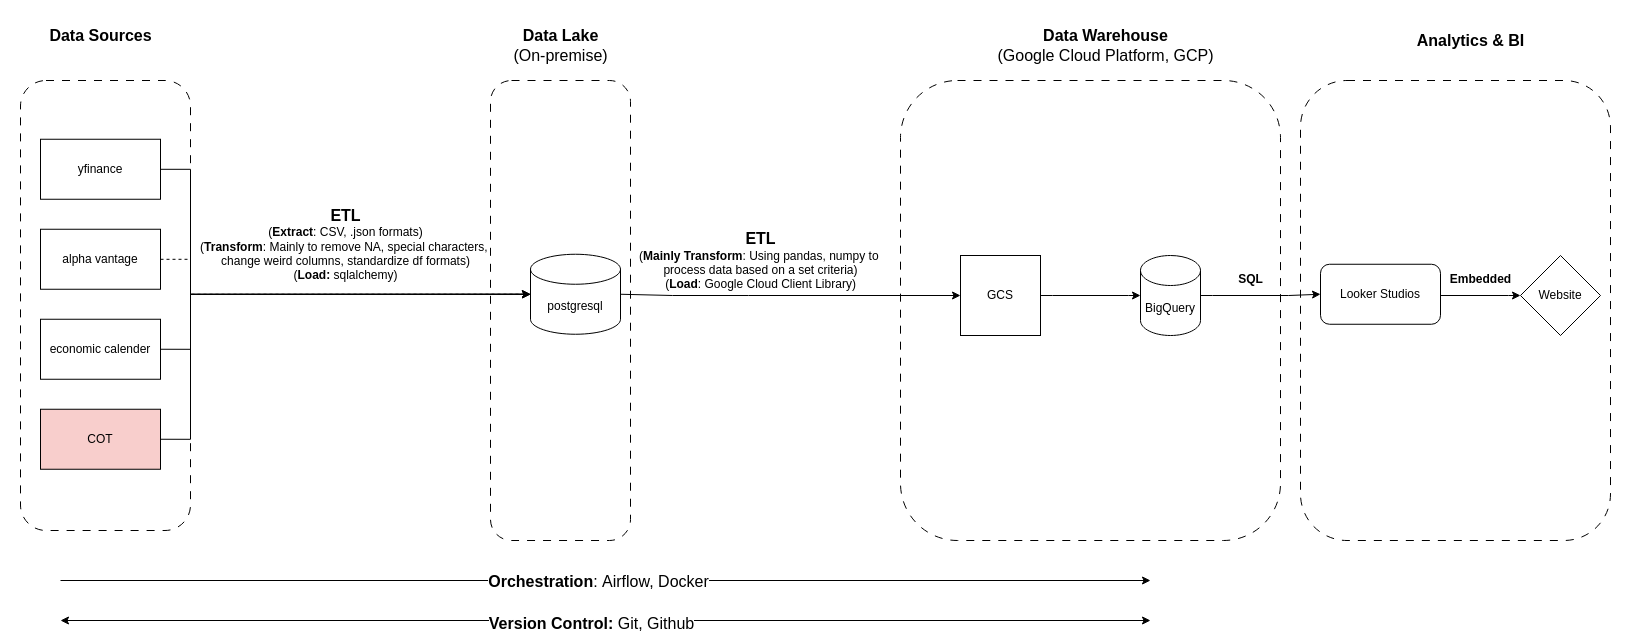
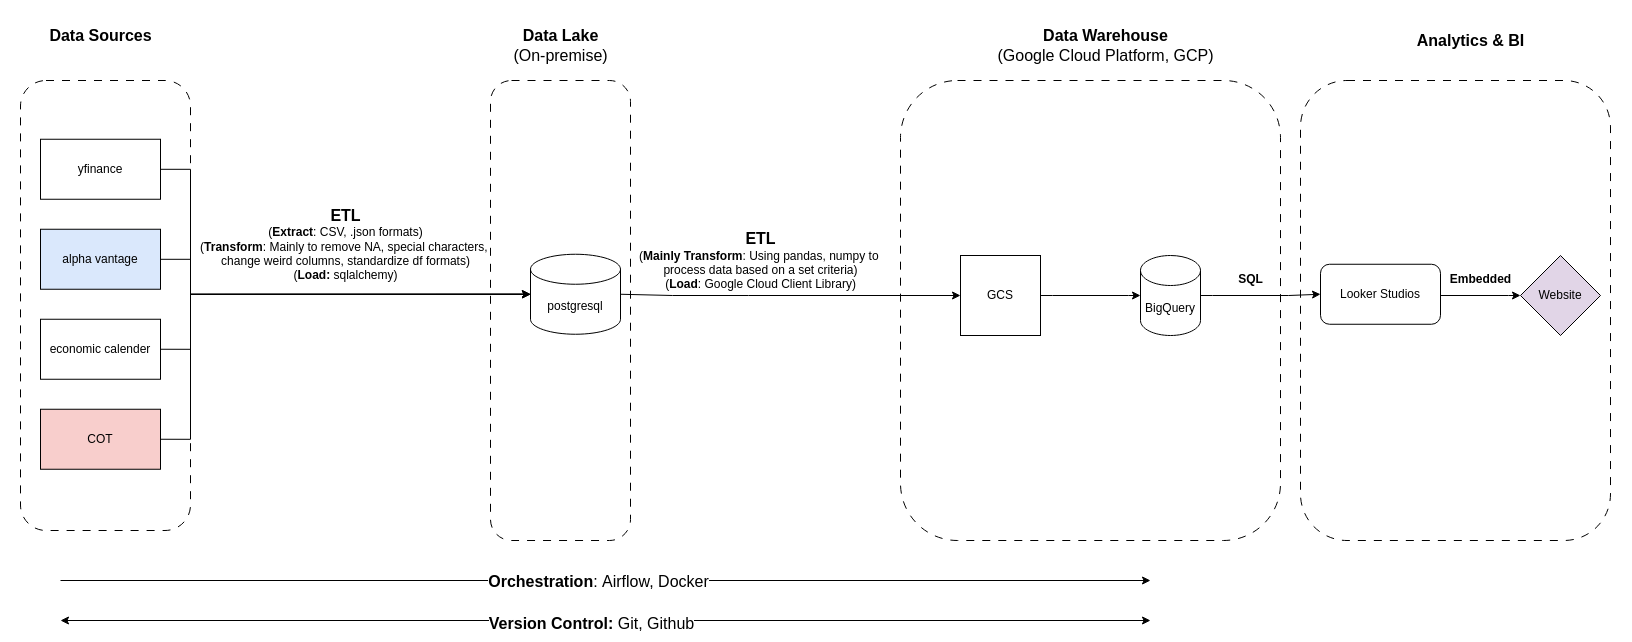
(101, 259) -> (101, 259)
(175, 259) -> (175, 259)
(1561, 296) -> (1561, 296)
